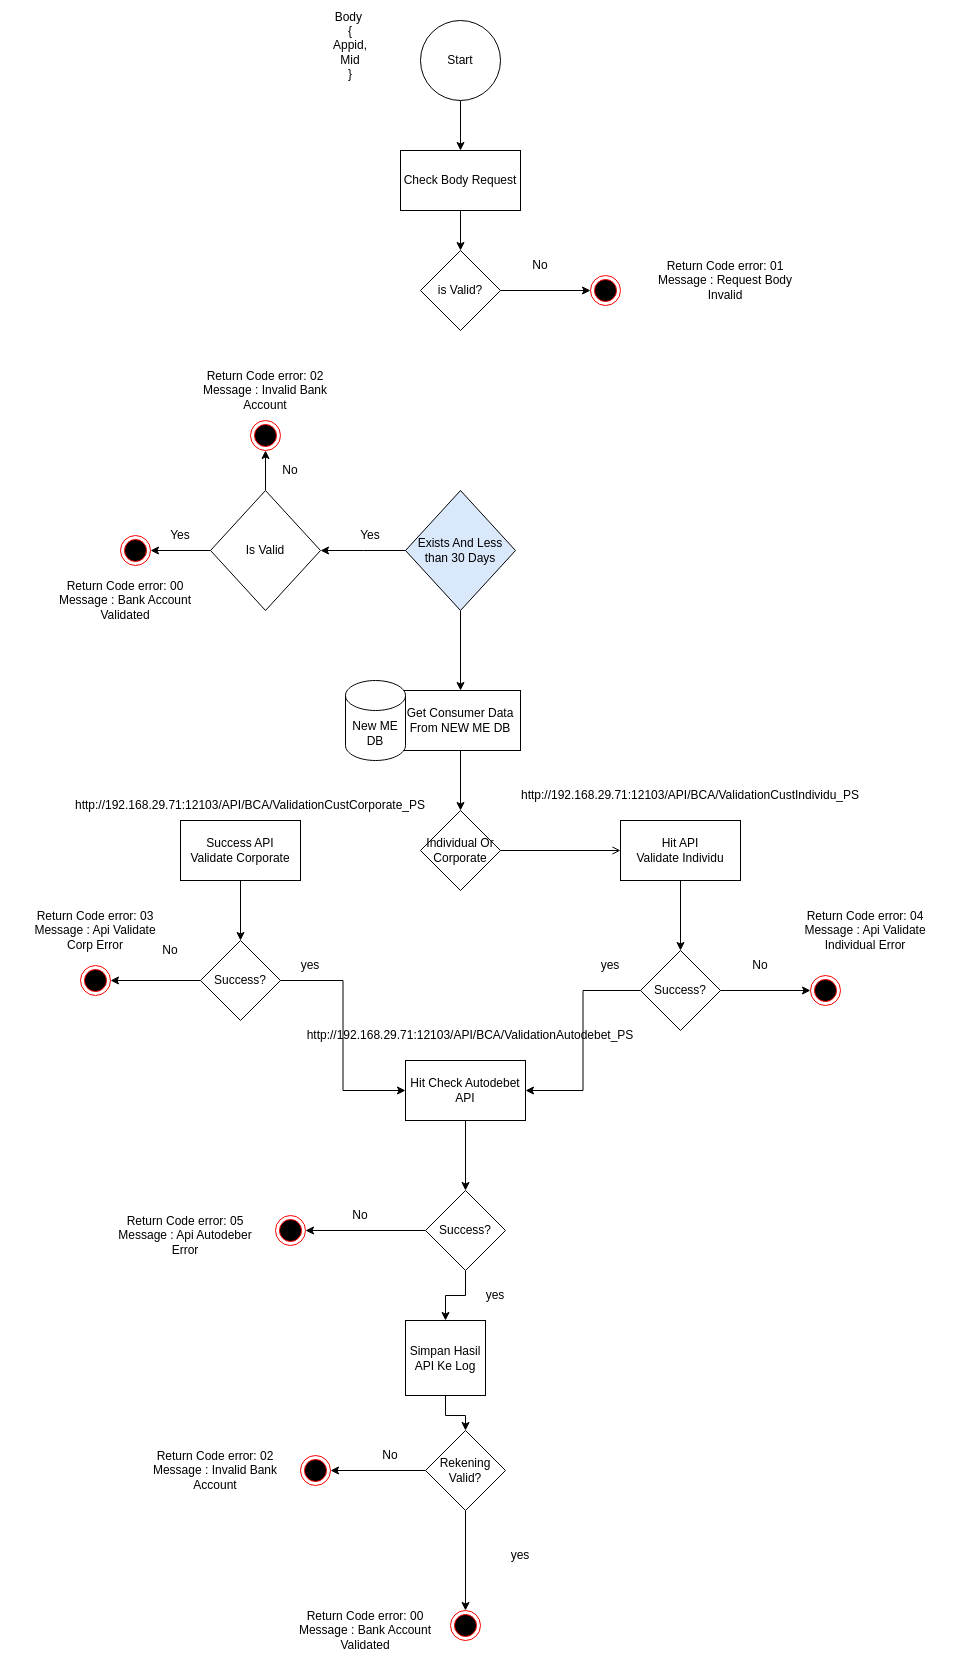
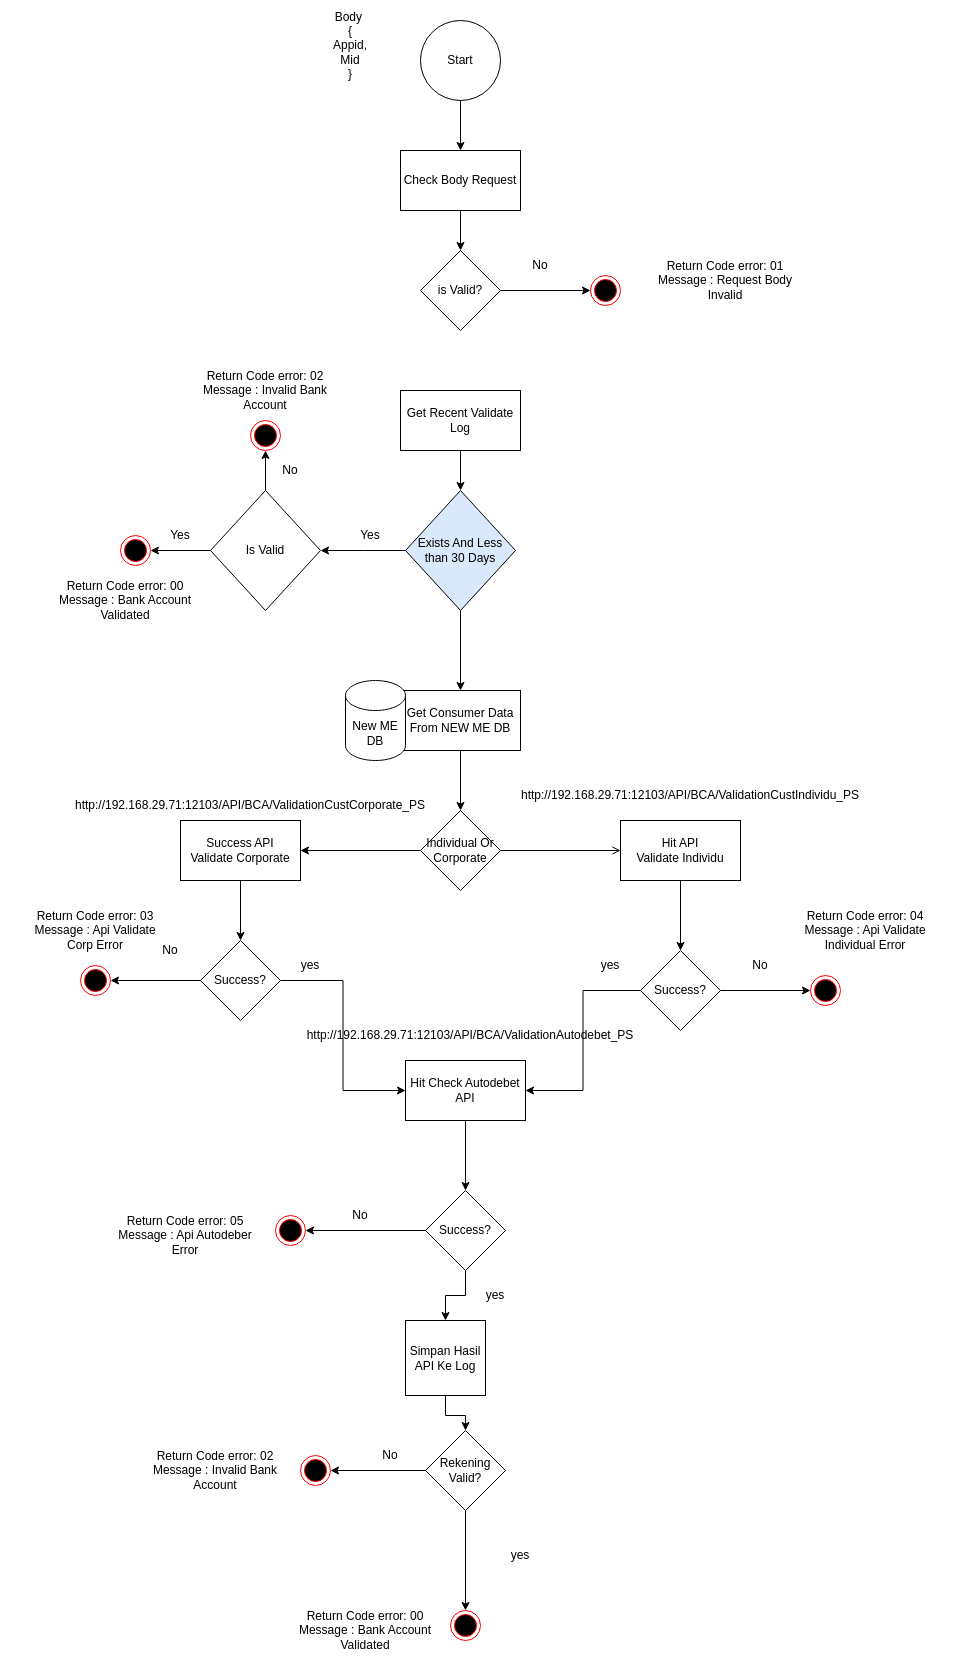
none -> (461, 421)
none -> (461, 467)
none -> (364, 851)
